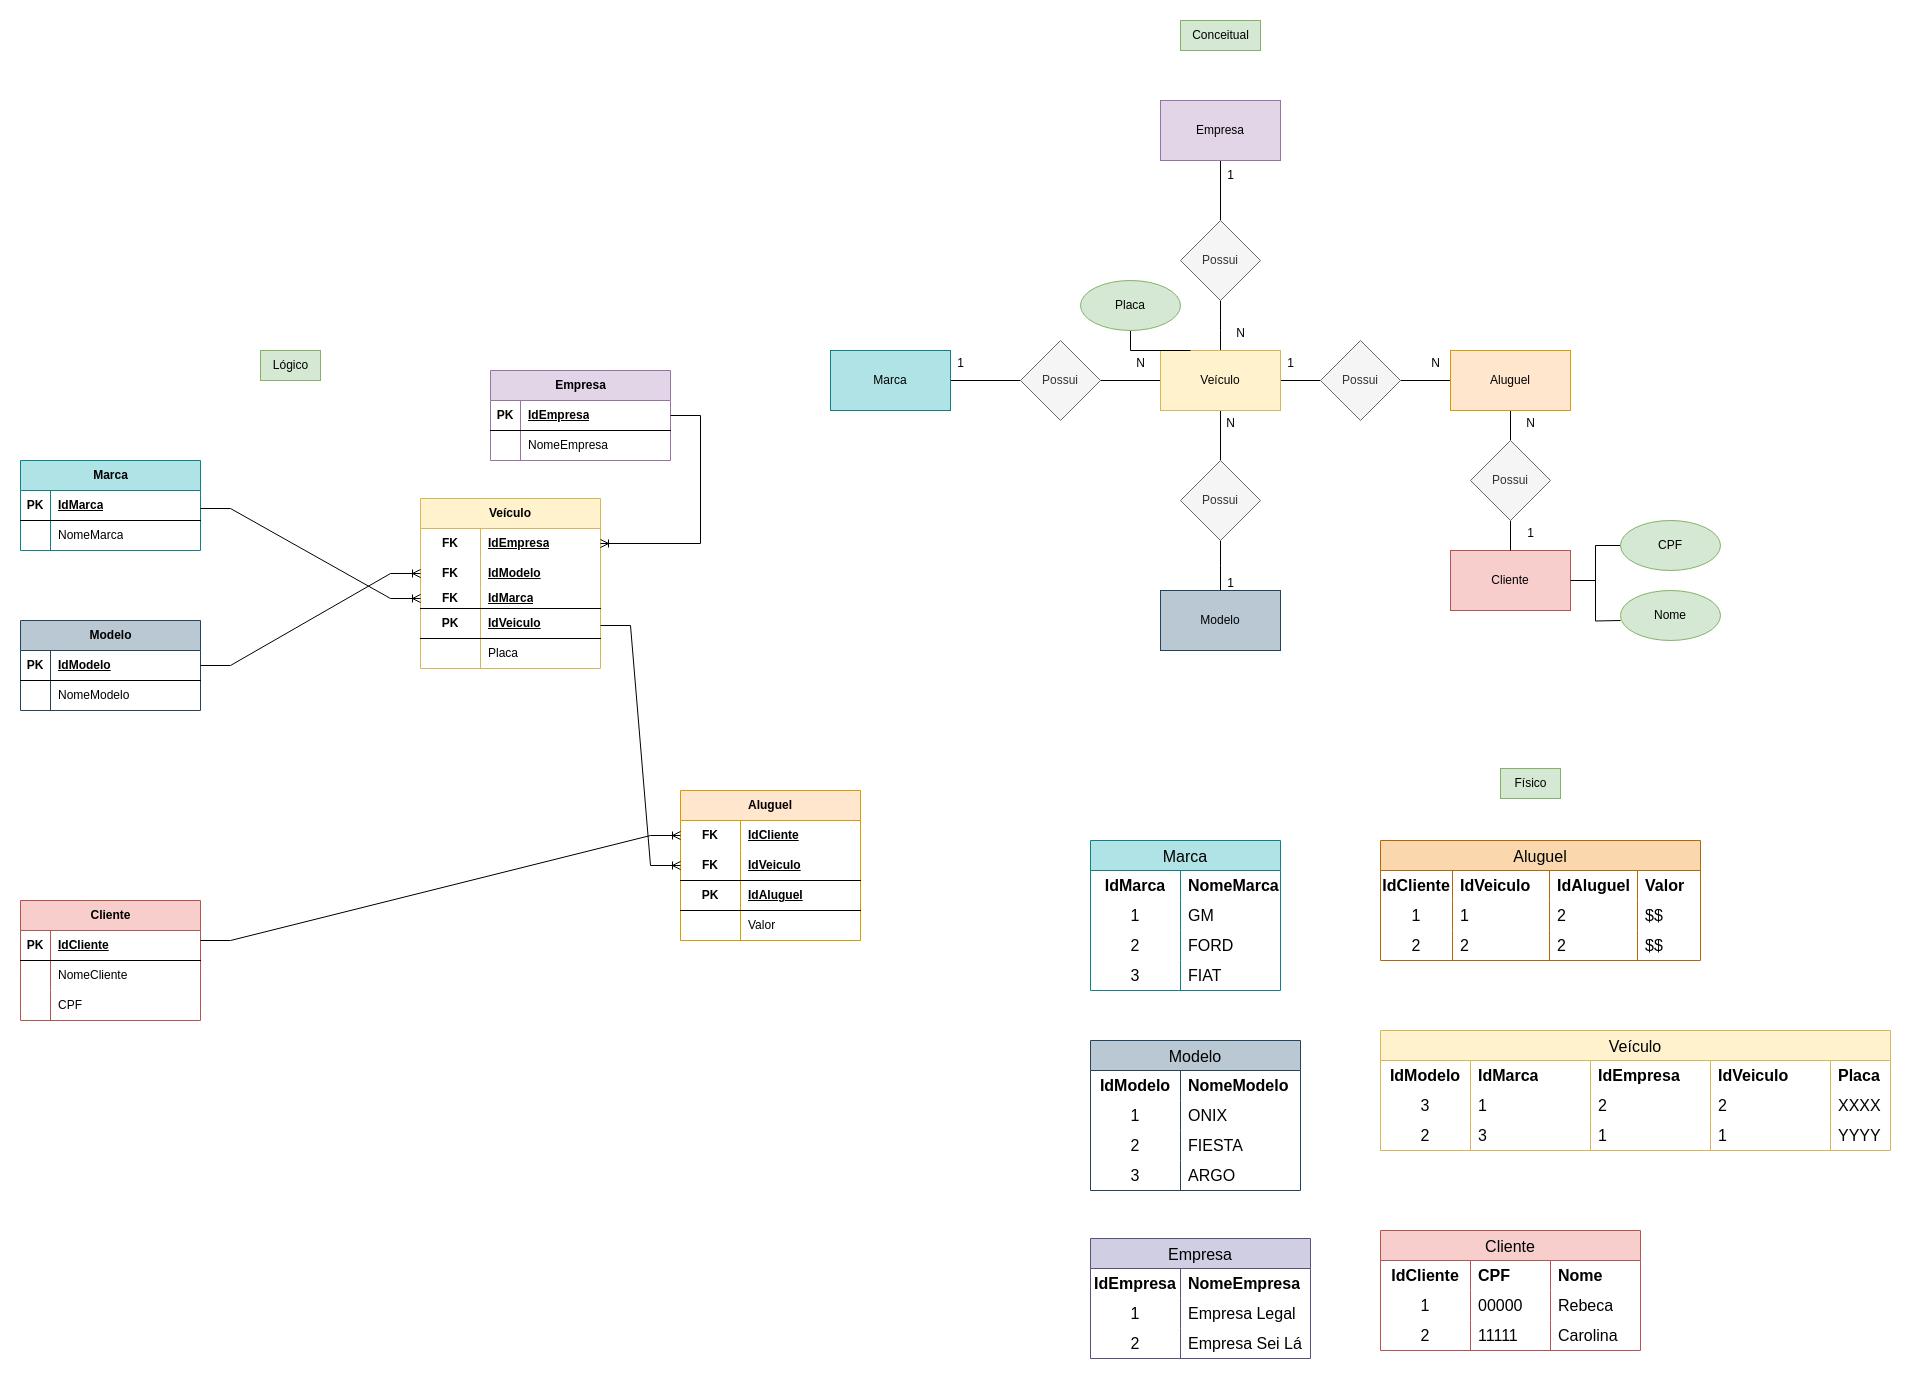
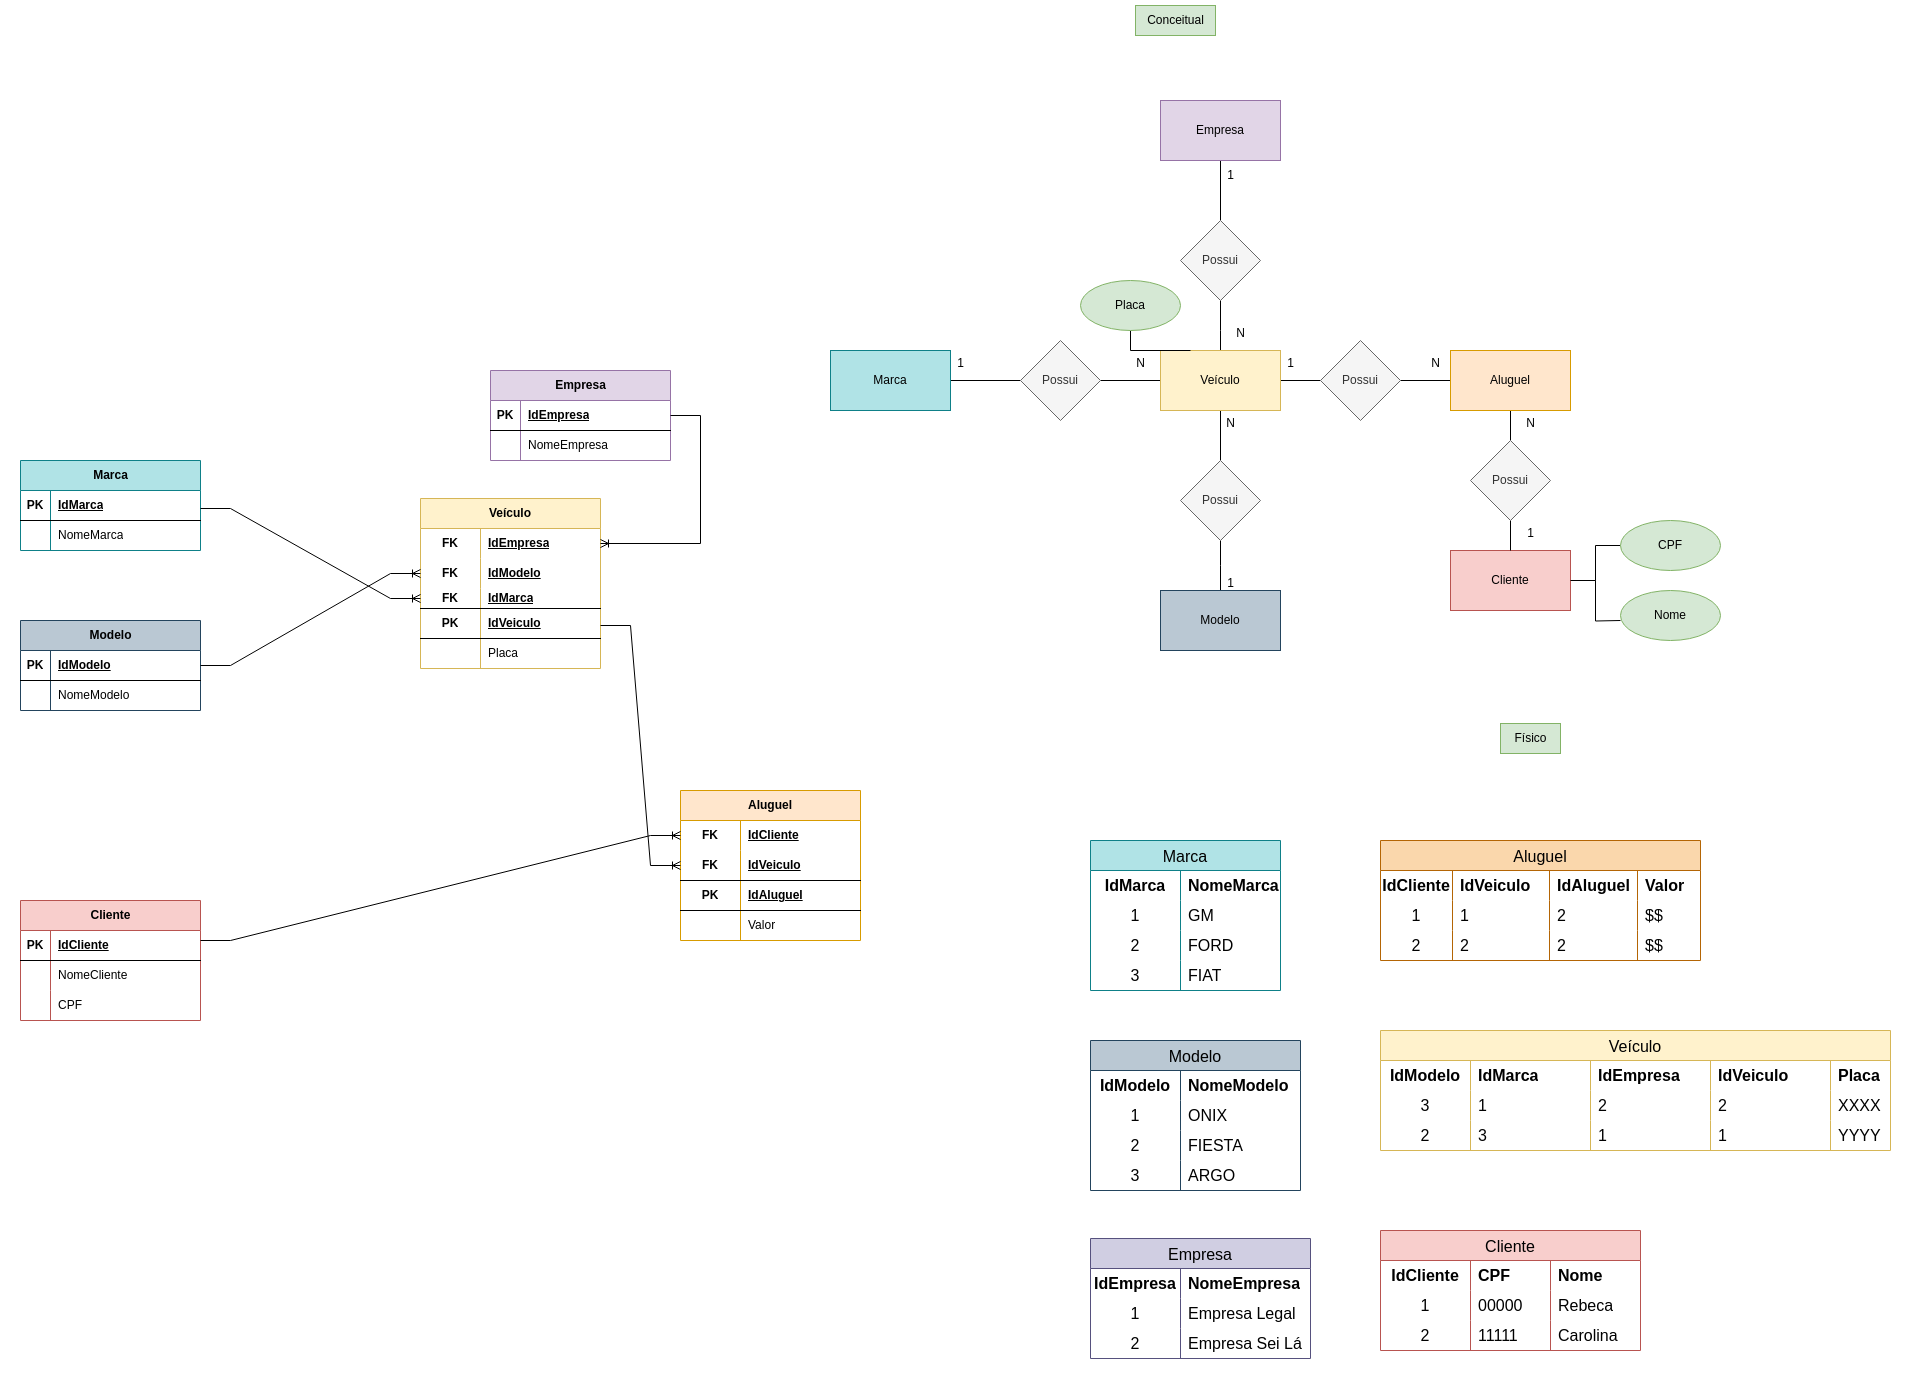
(1221, 36) -> (1176, 21)
(291, 366) -> none
(1531, 784) -> (1531, 739)
